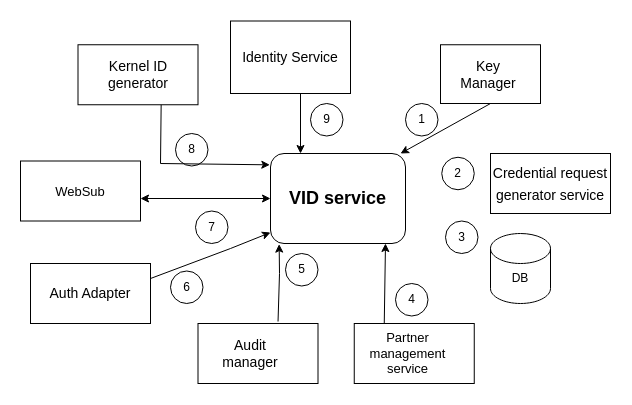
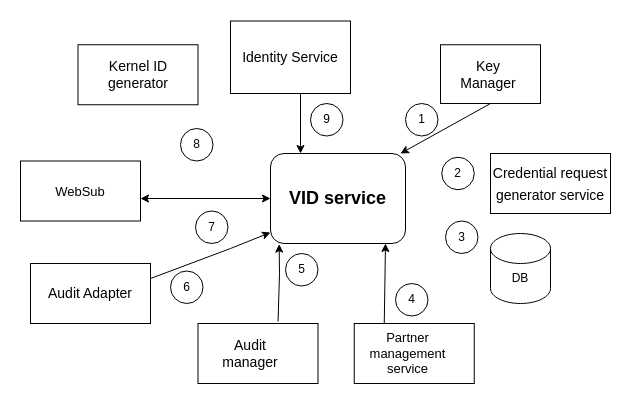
(192, 150) -> (197, 145)
(182, 164) -> none
(91, 294) -> (91, 294)
